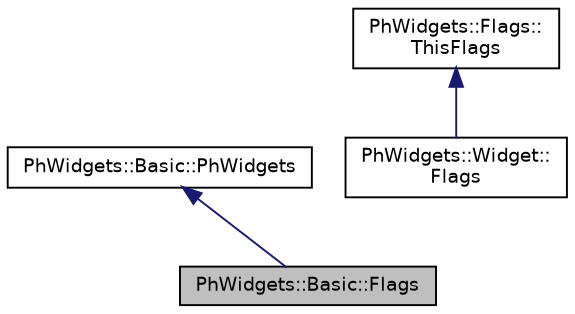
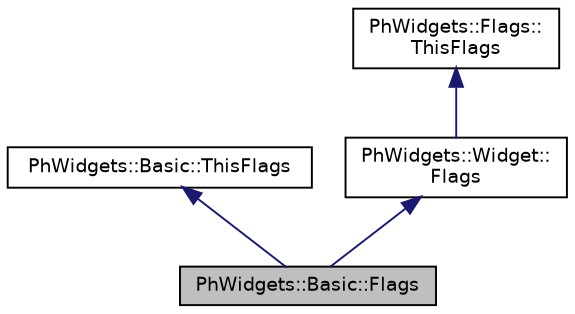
(160, 167) -> (160, 167)
none -> (368, 238)
